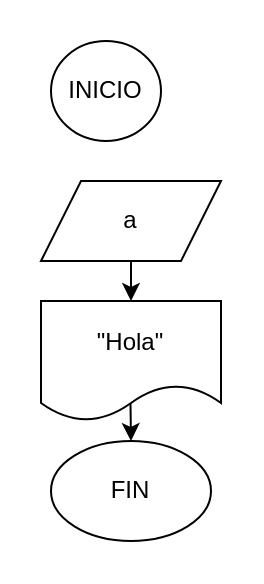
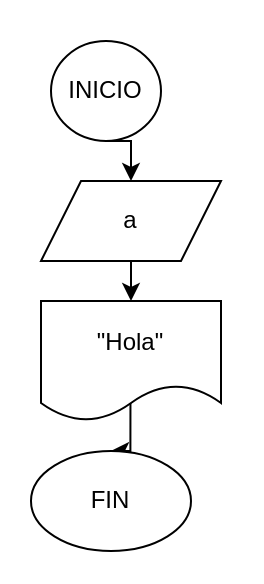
none -> (131, 145)
(131, 491) -> (111, 501)
